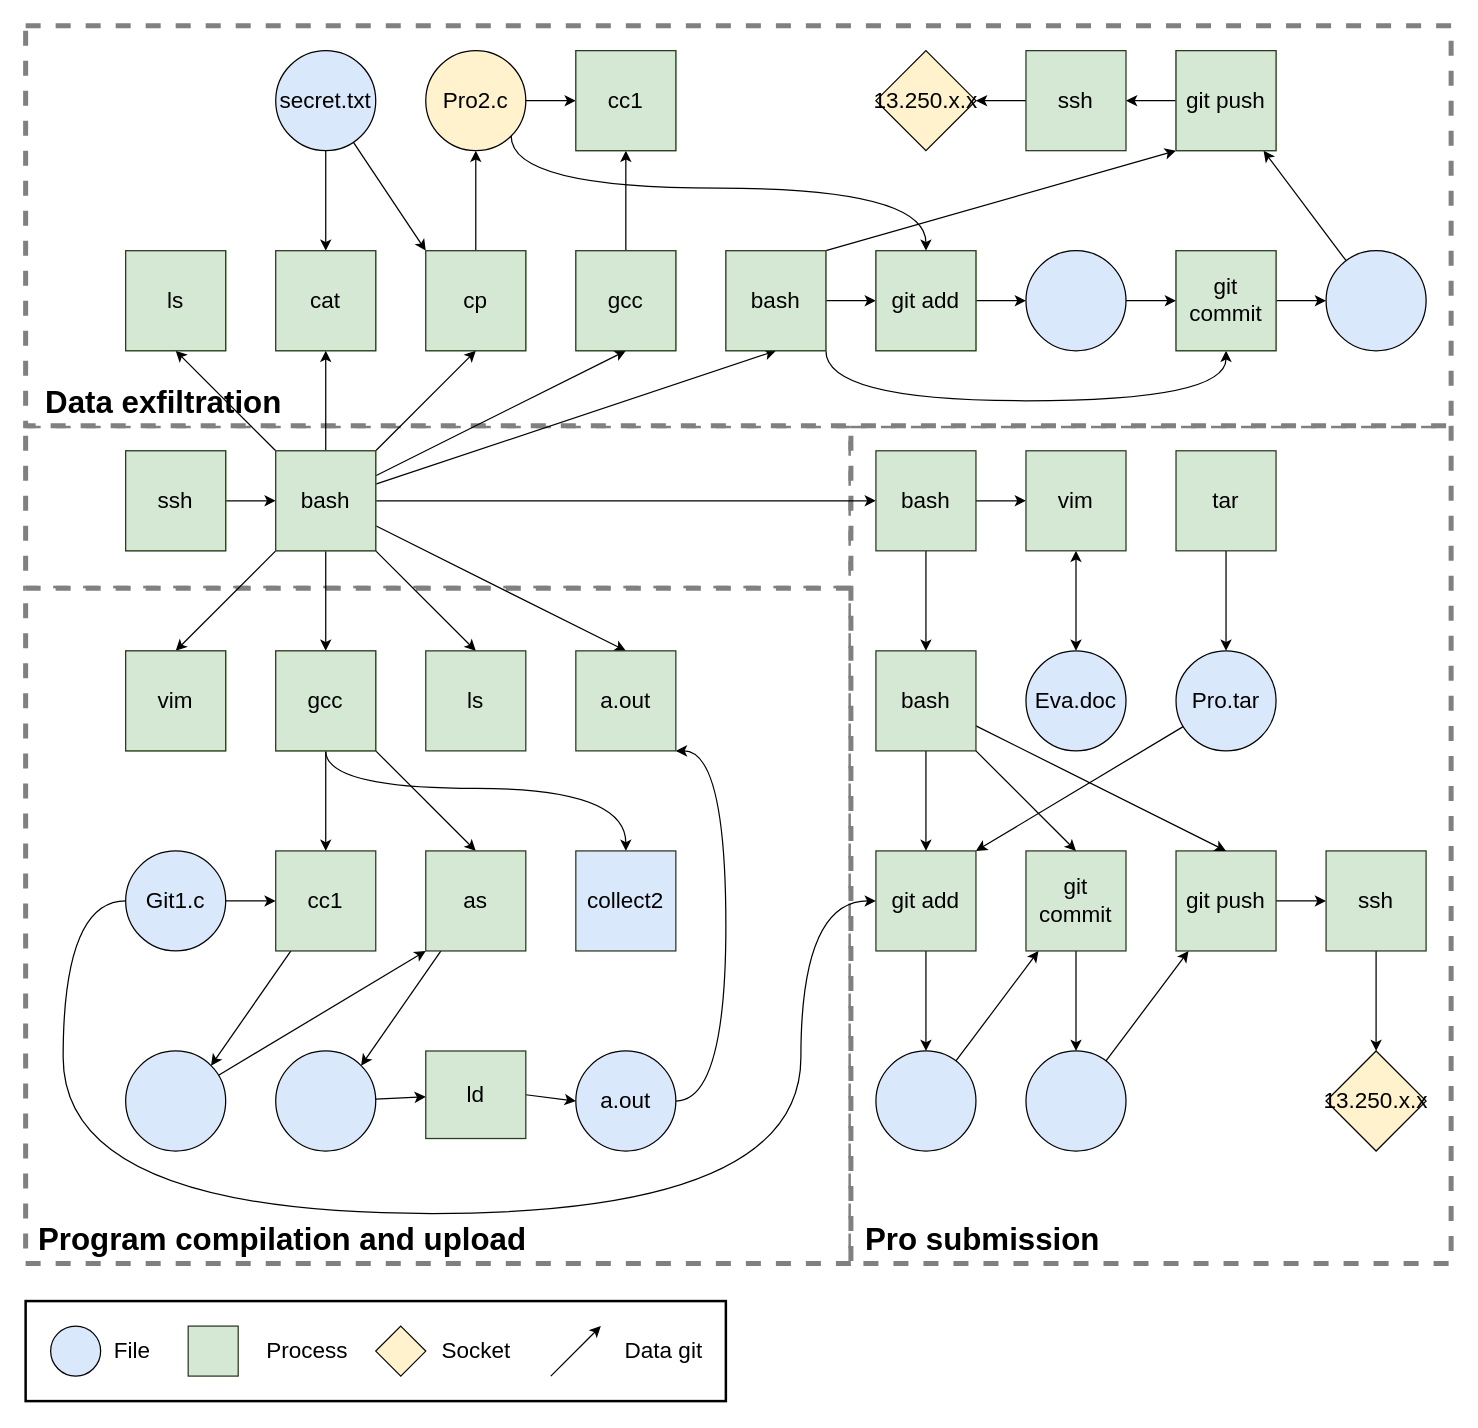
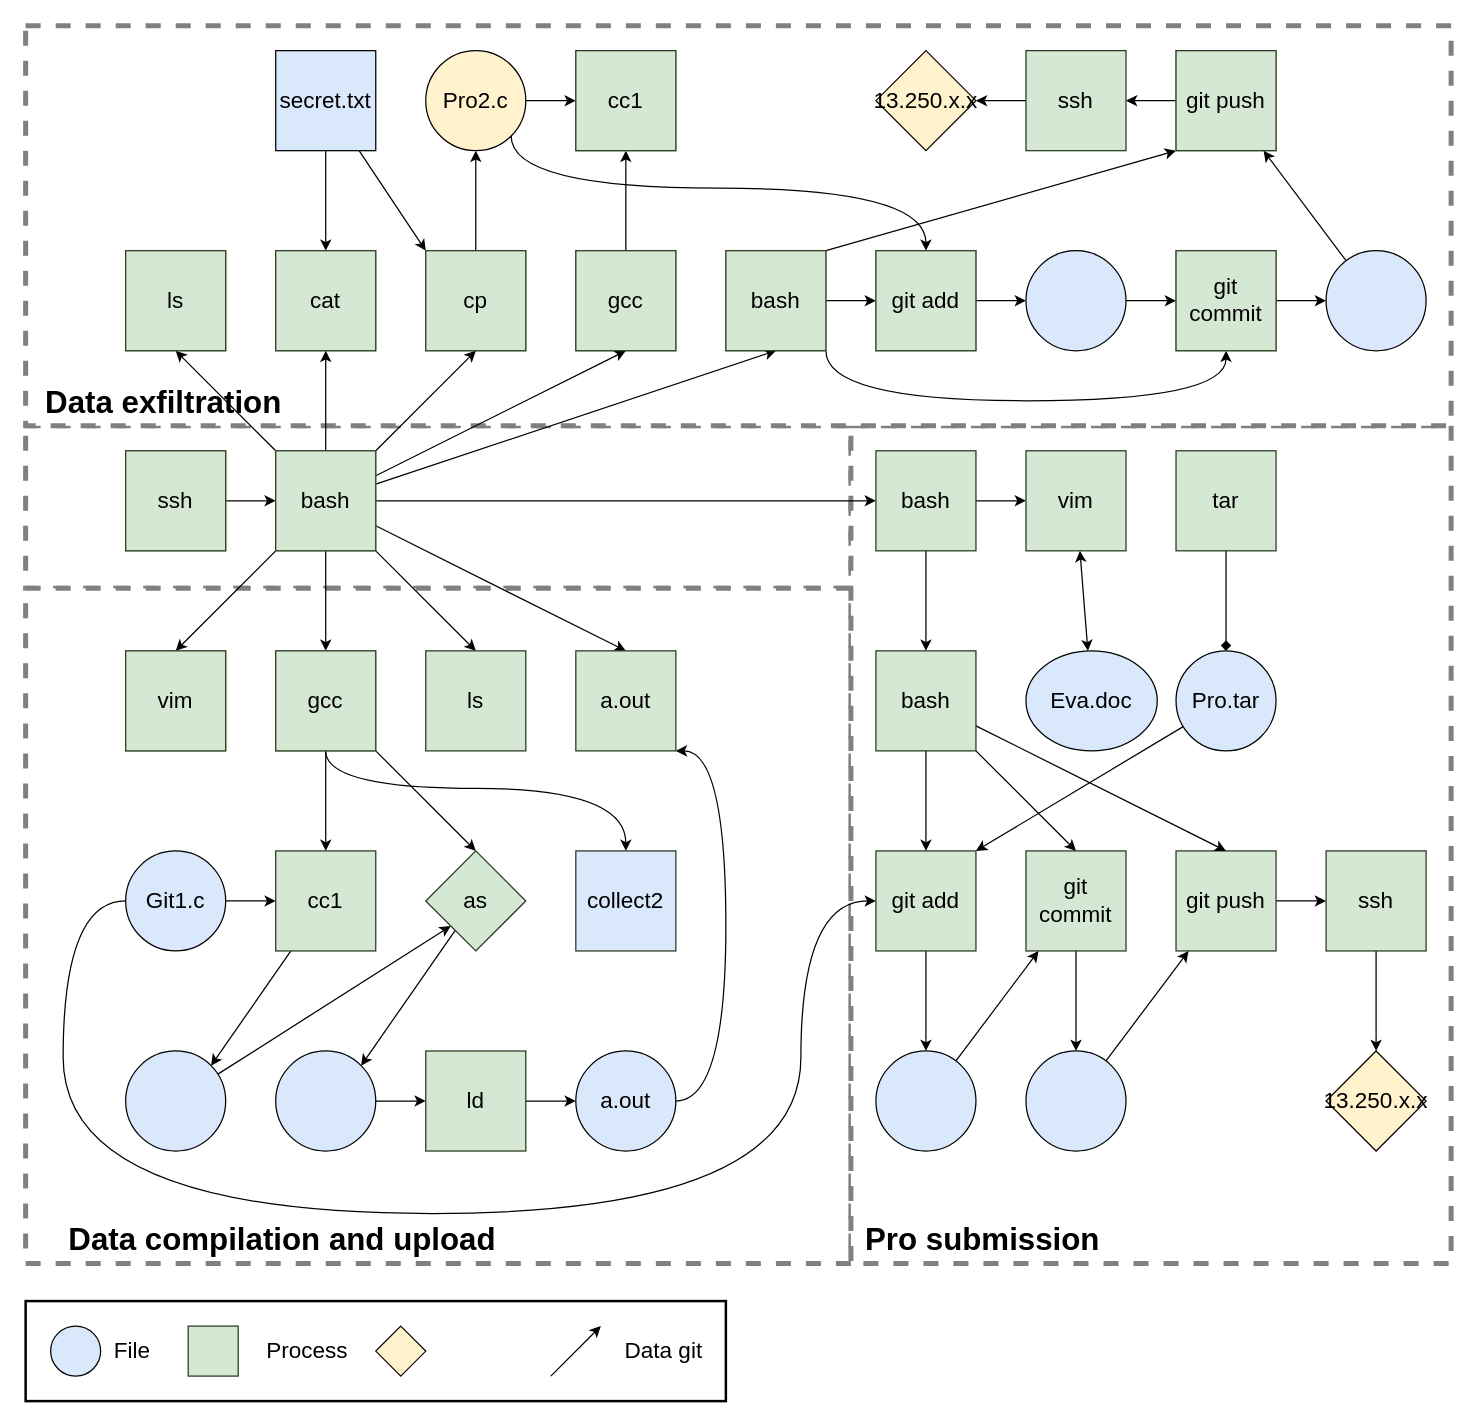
(326, 101) -> (326, 101)
(1226, 641) -> (1226, 640)
(1076, 701) -> (1091, 701)
(476, 901) -> (476, 901)
(476, 1094) -> (476, 1101)
(283, 1238) -> (283, 1238)
(476, 1351) -> none
